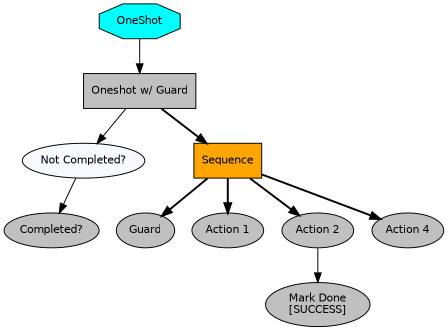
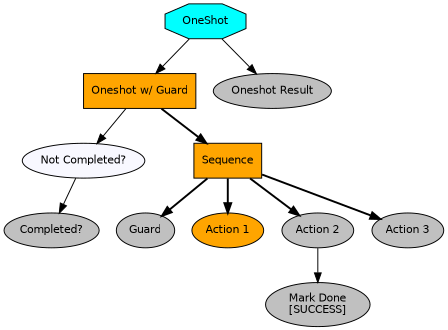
(140, 91) -> (140, 91)
none -> (272, 91)
(228, 230) -> (228, 230)
(408, 230) -> (408, 230)
